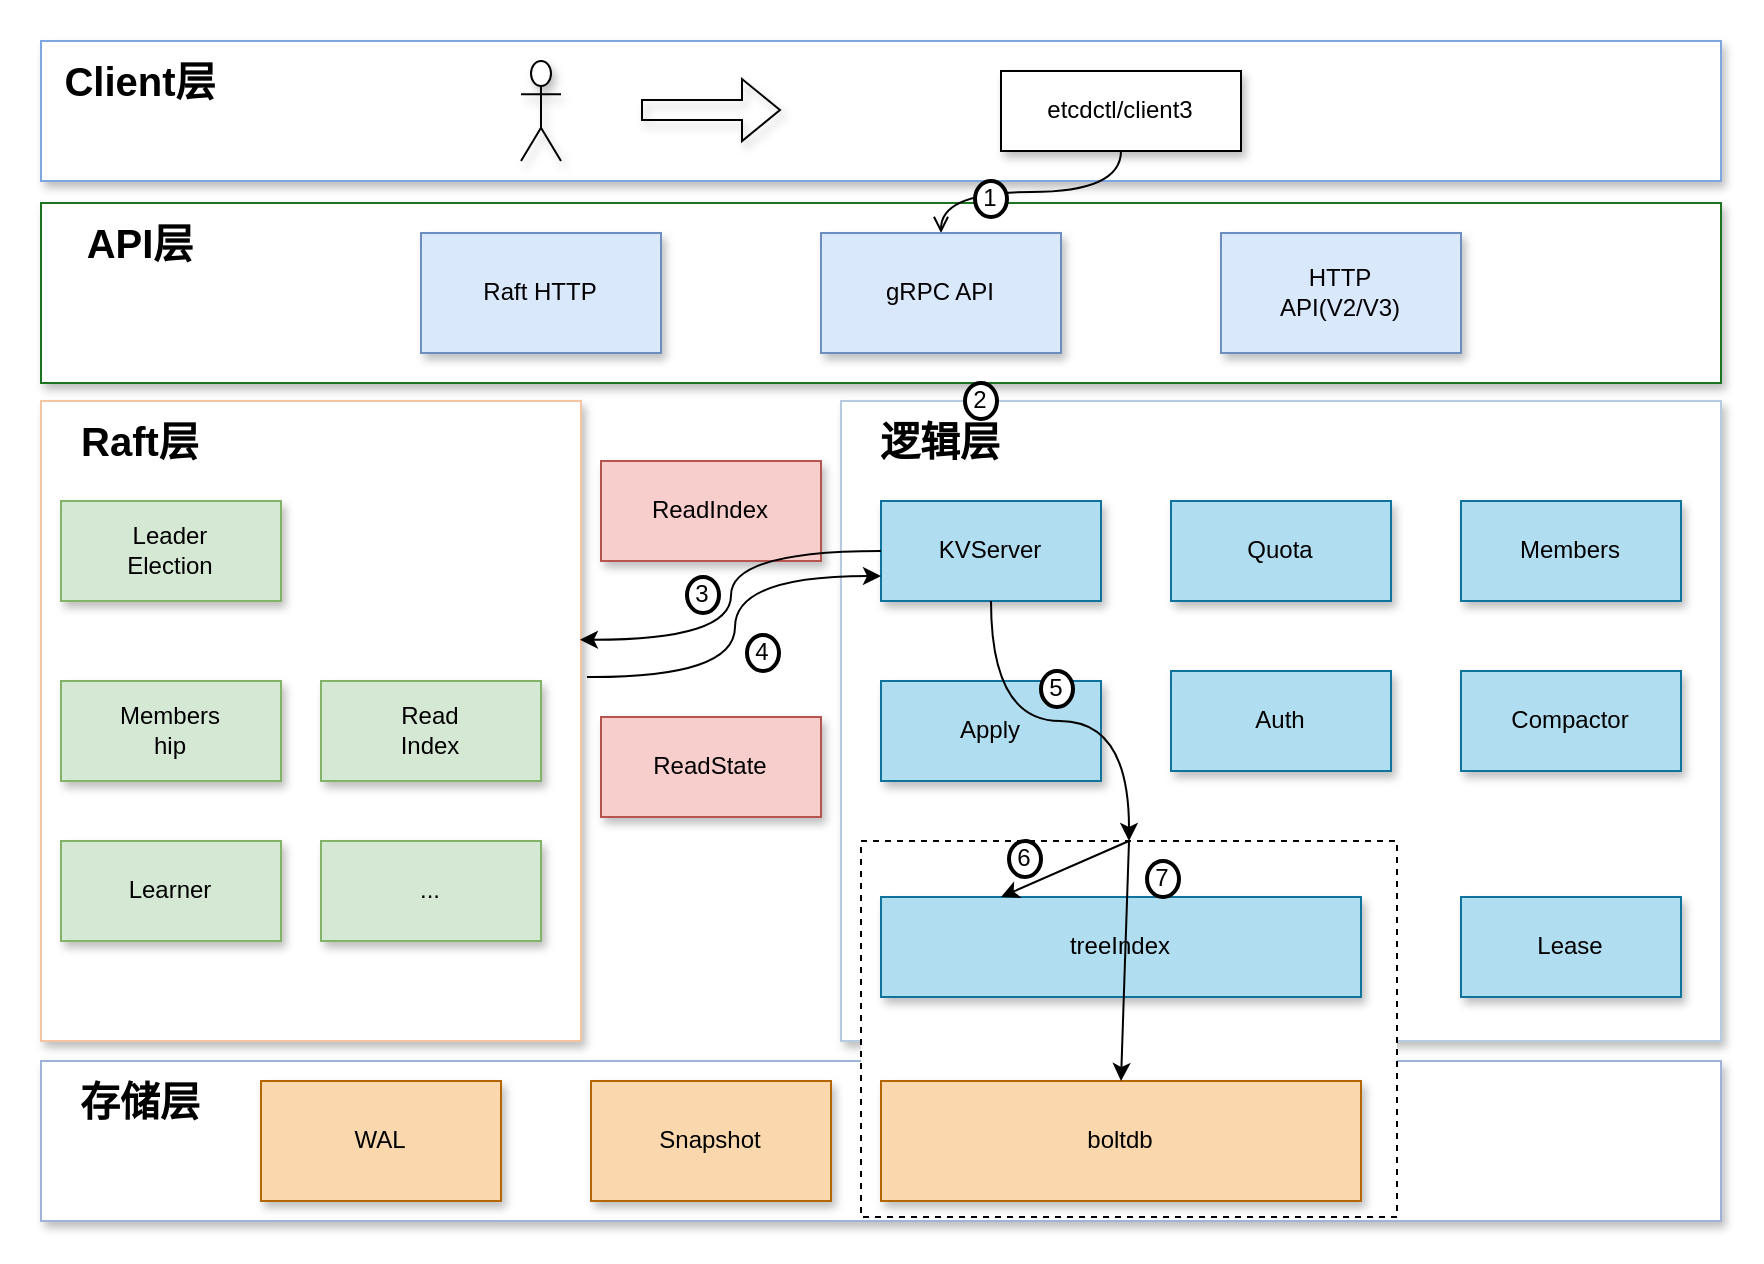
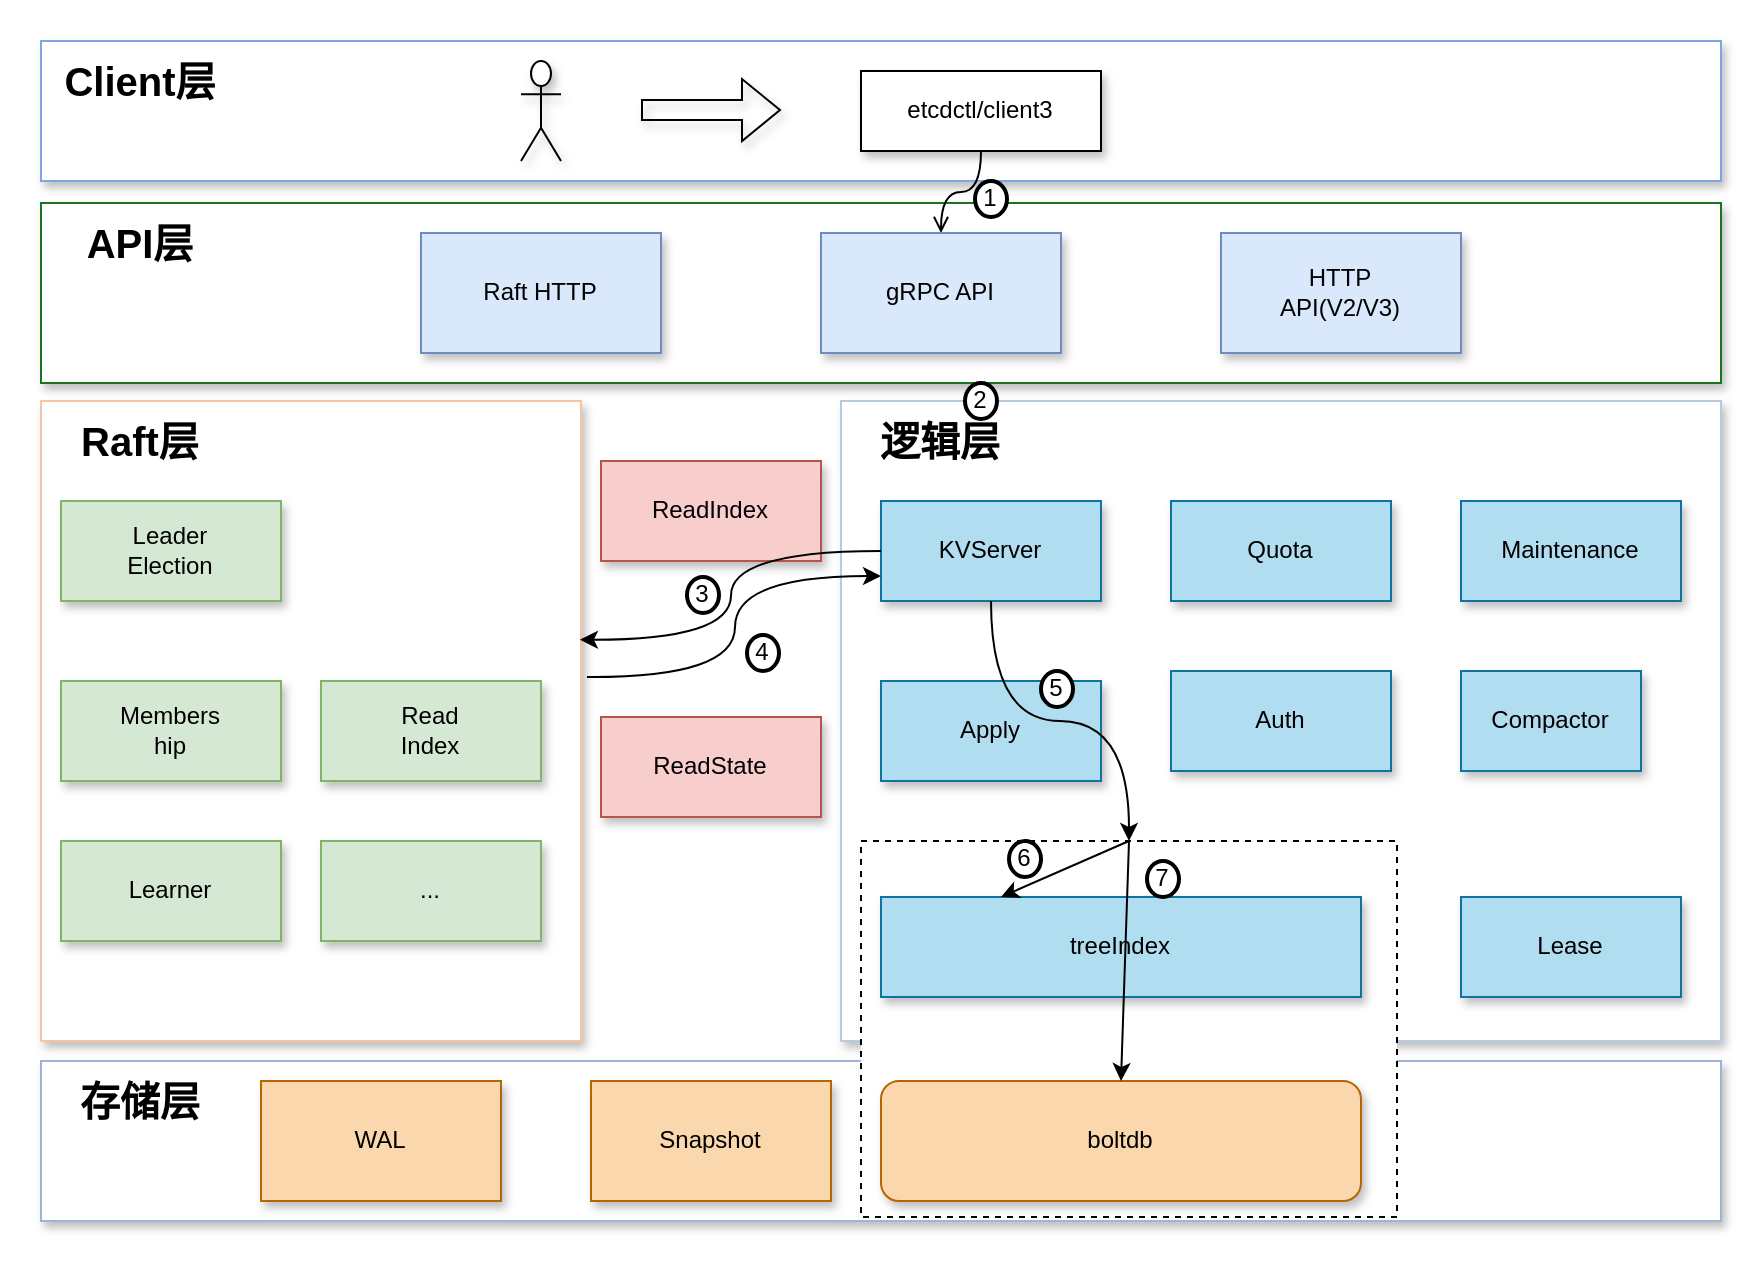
(1121, 111) -> (981, 111)
(1571, 551) -> (1571, 551)
(1571, 721) -> (1551, 721)
(1121, 1141) -> (1121, 1141)
